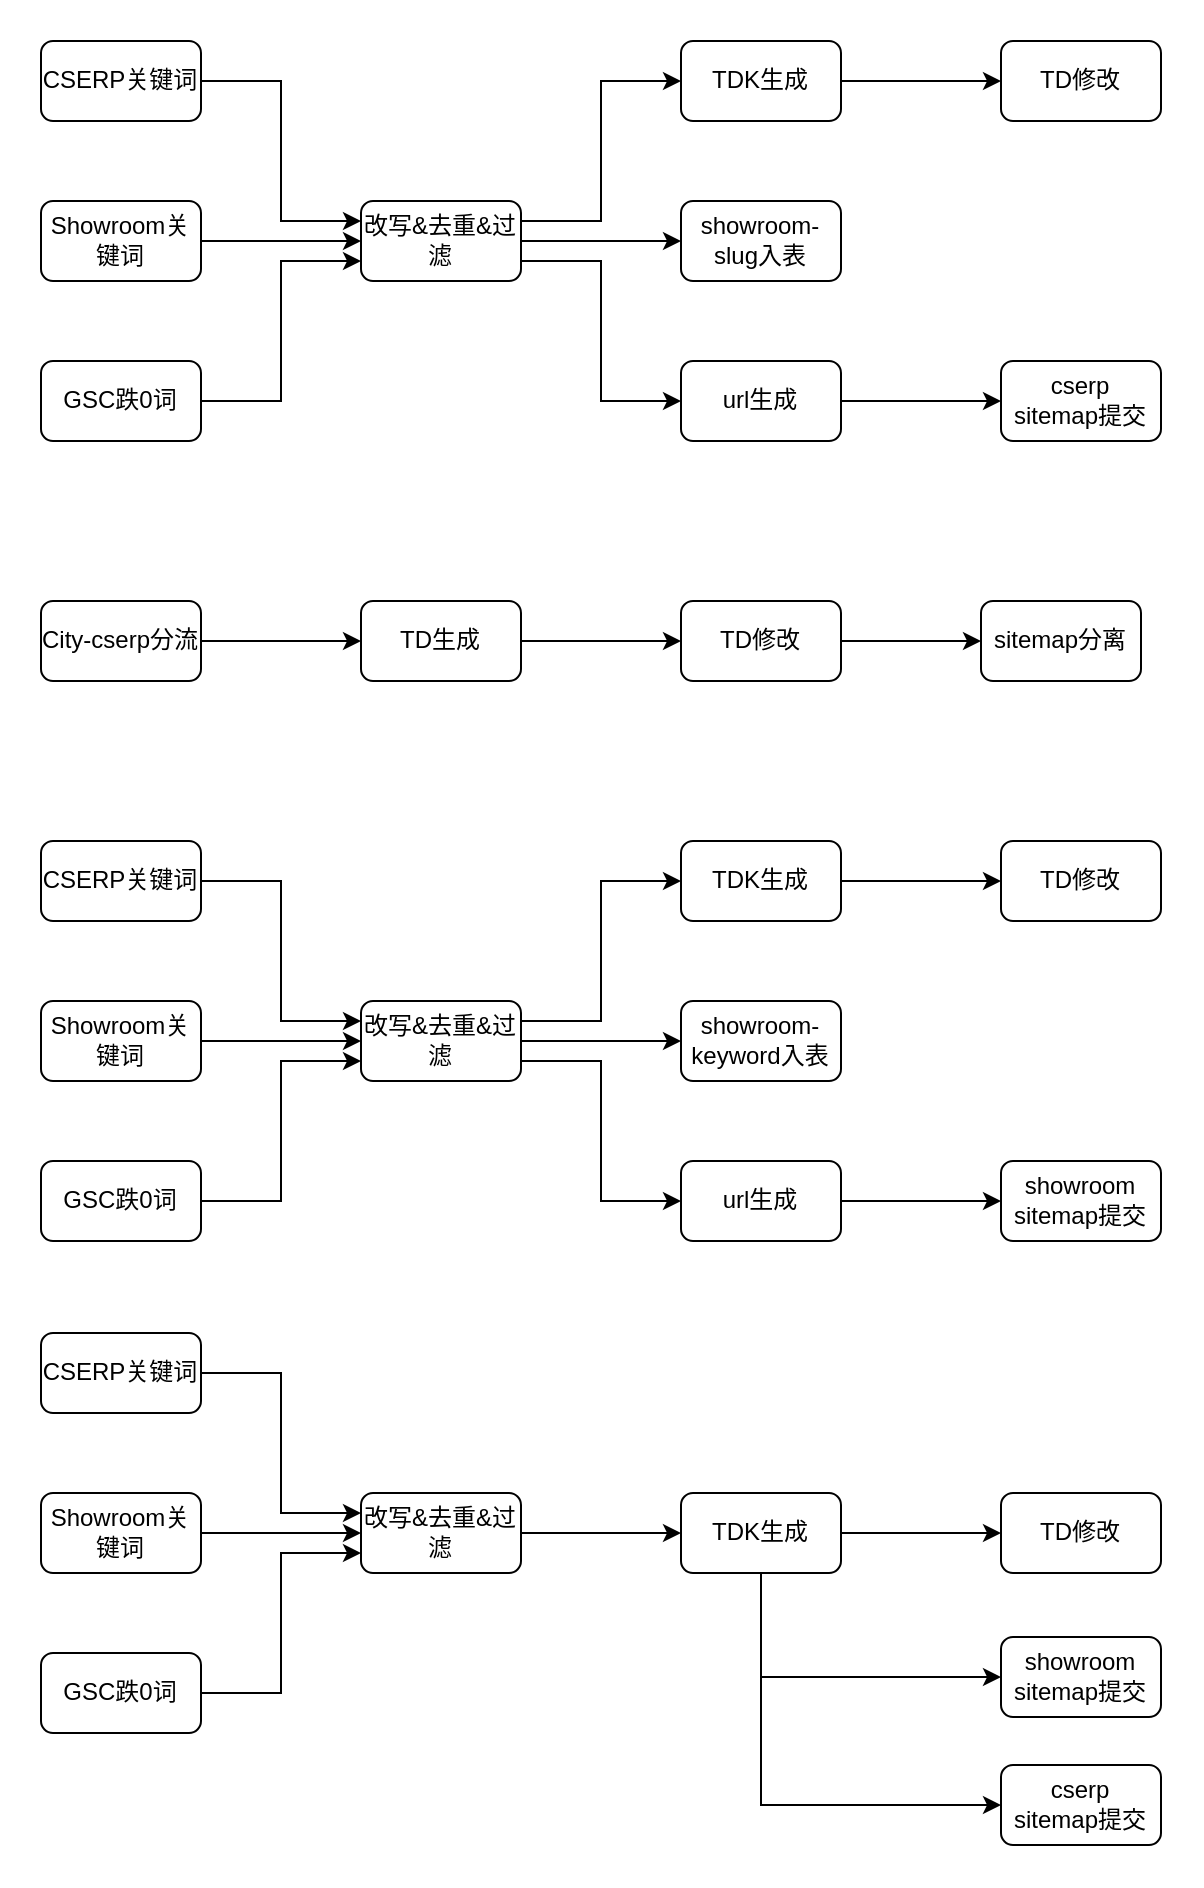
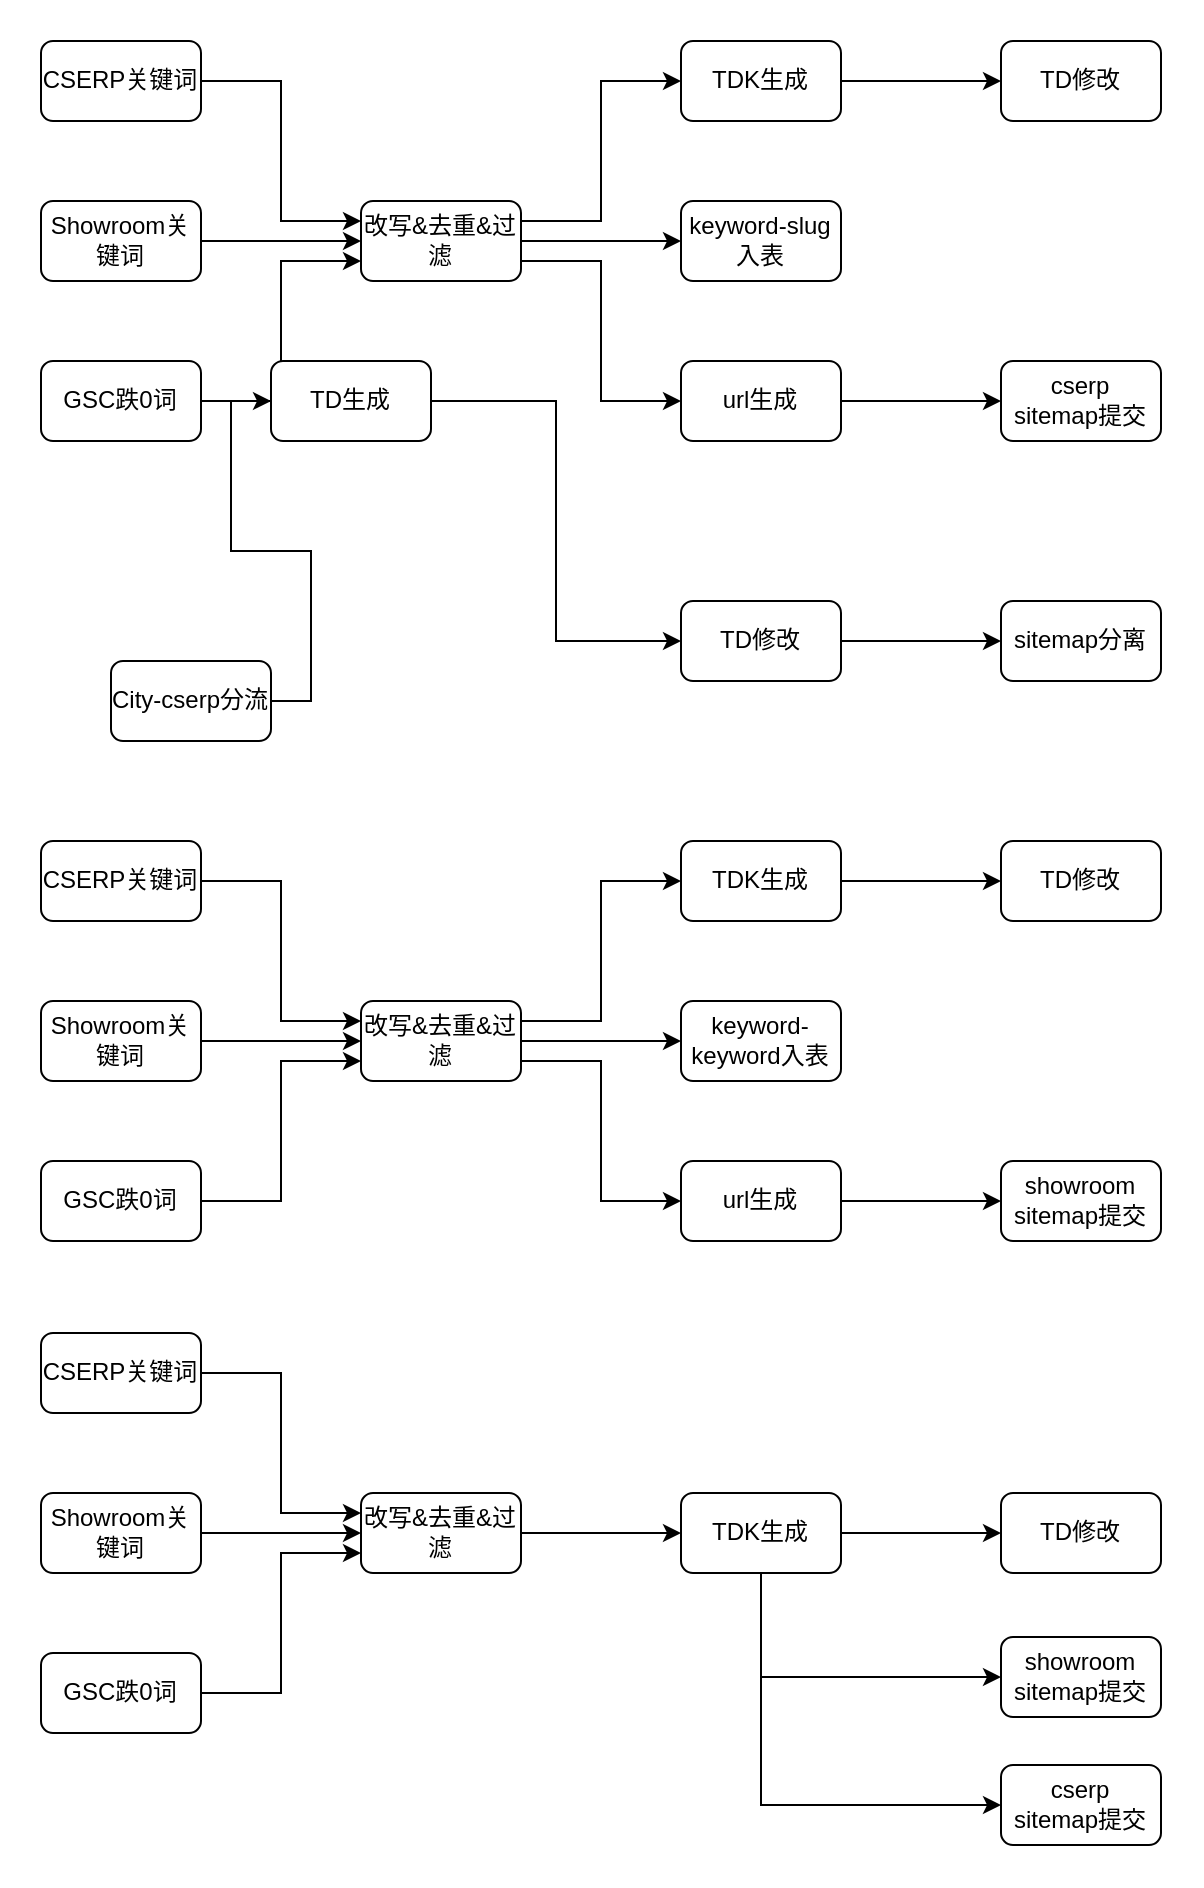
(761, 241) -> (761, 241)
(121, 641) -> (191, 701)
(441, 641) -> (351, 401)
(1061, 641) -> (1081, 641)
(761, 1041) -> (761, 1041)
